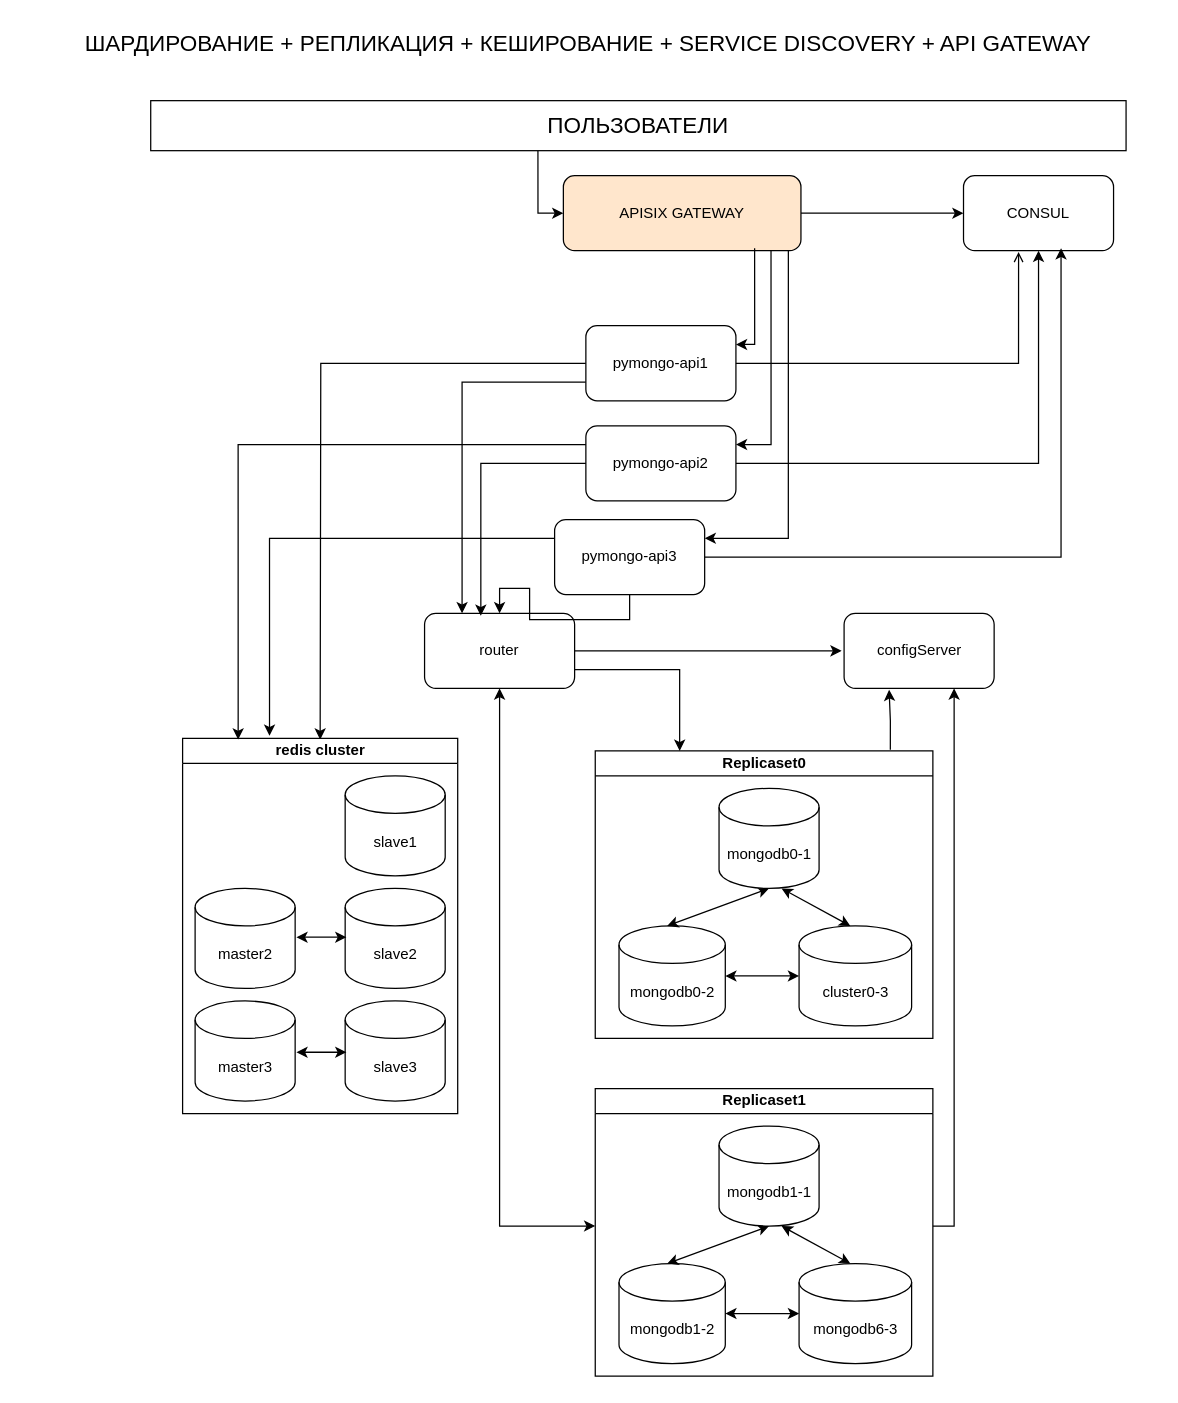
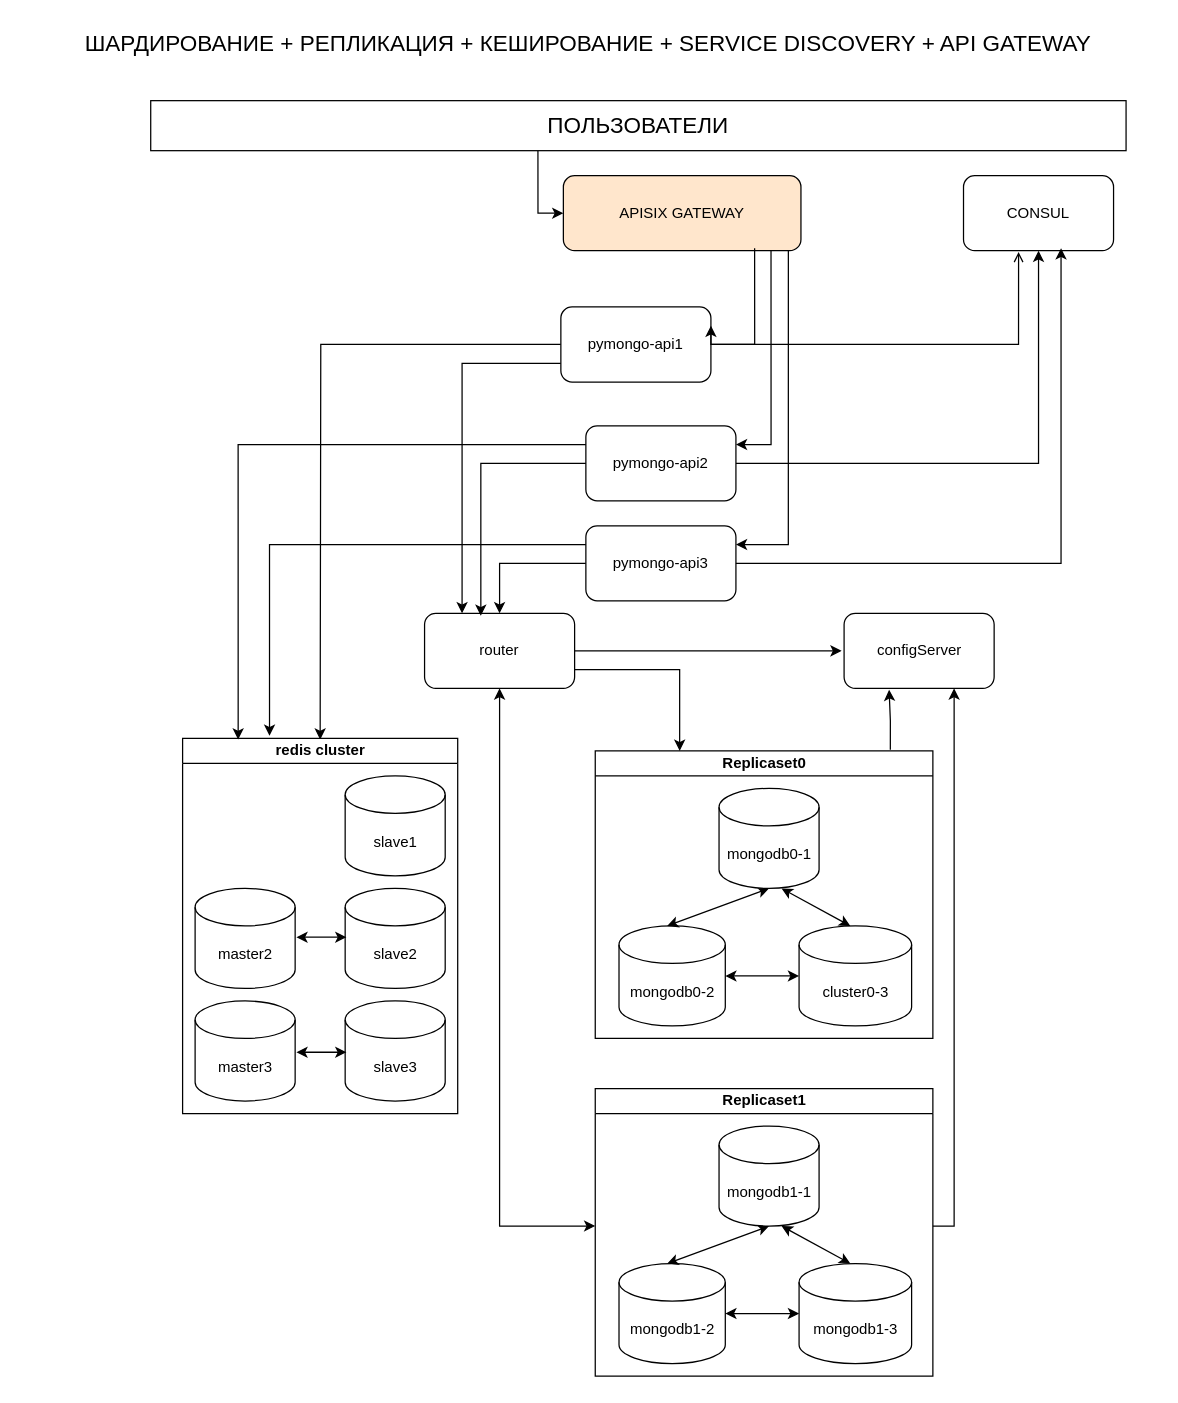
(878, 213) -> none
(661, 363) -> (636, 344)
(629, 557) -> (661, 563)
(856, 1329) -> (856, 1329)
